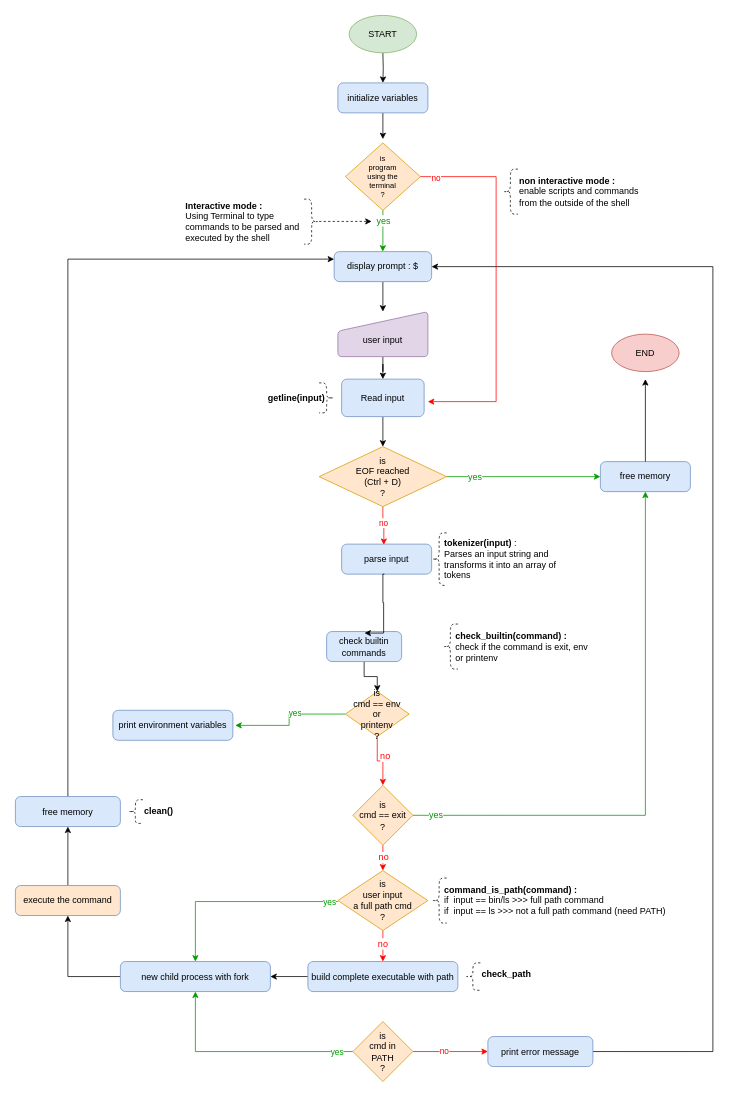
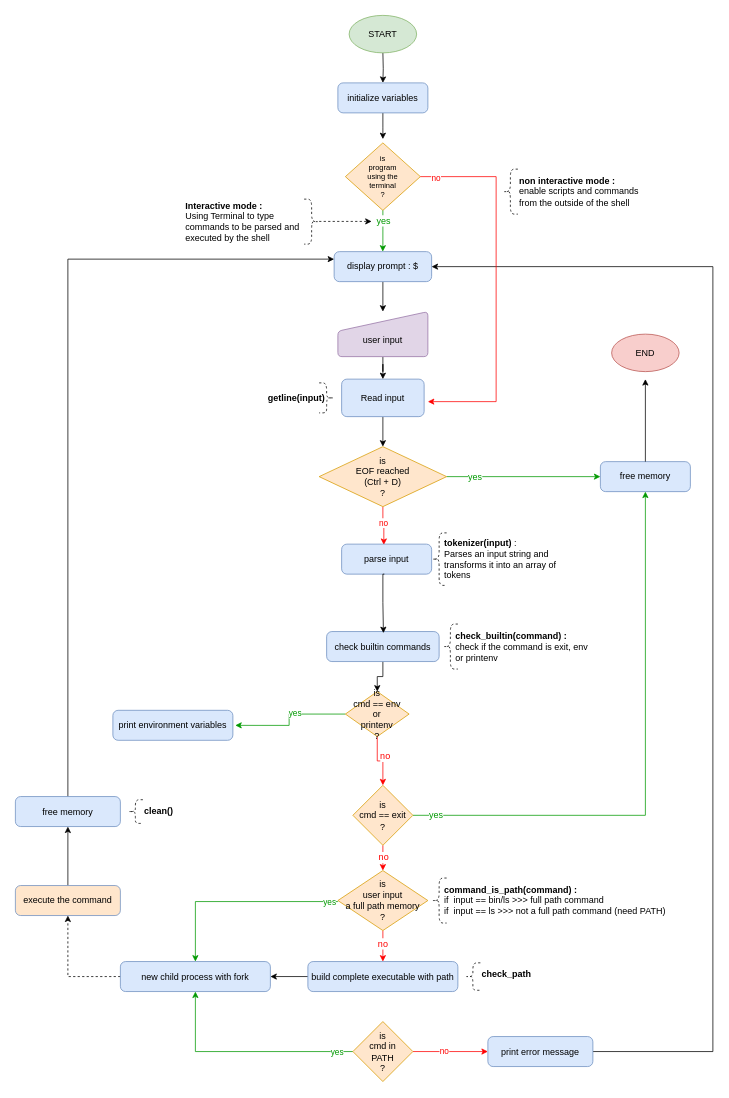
(364, 647) -> (383, 647)
(383, 900) -> (383, 900)
(68, 975) -> (68, 975)
